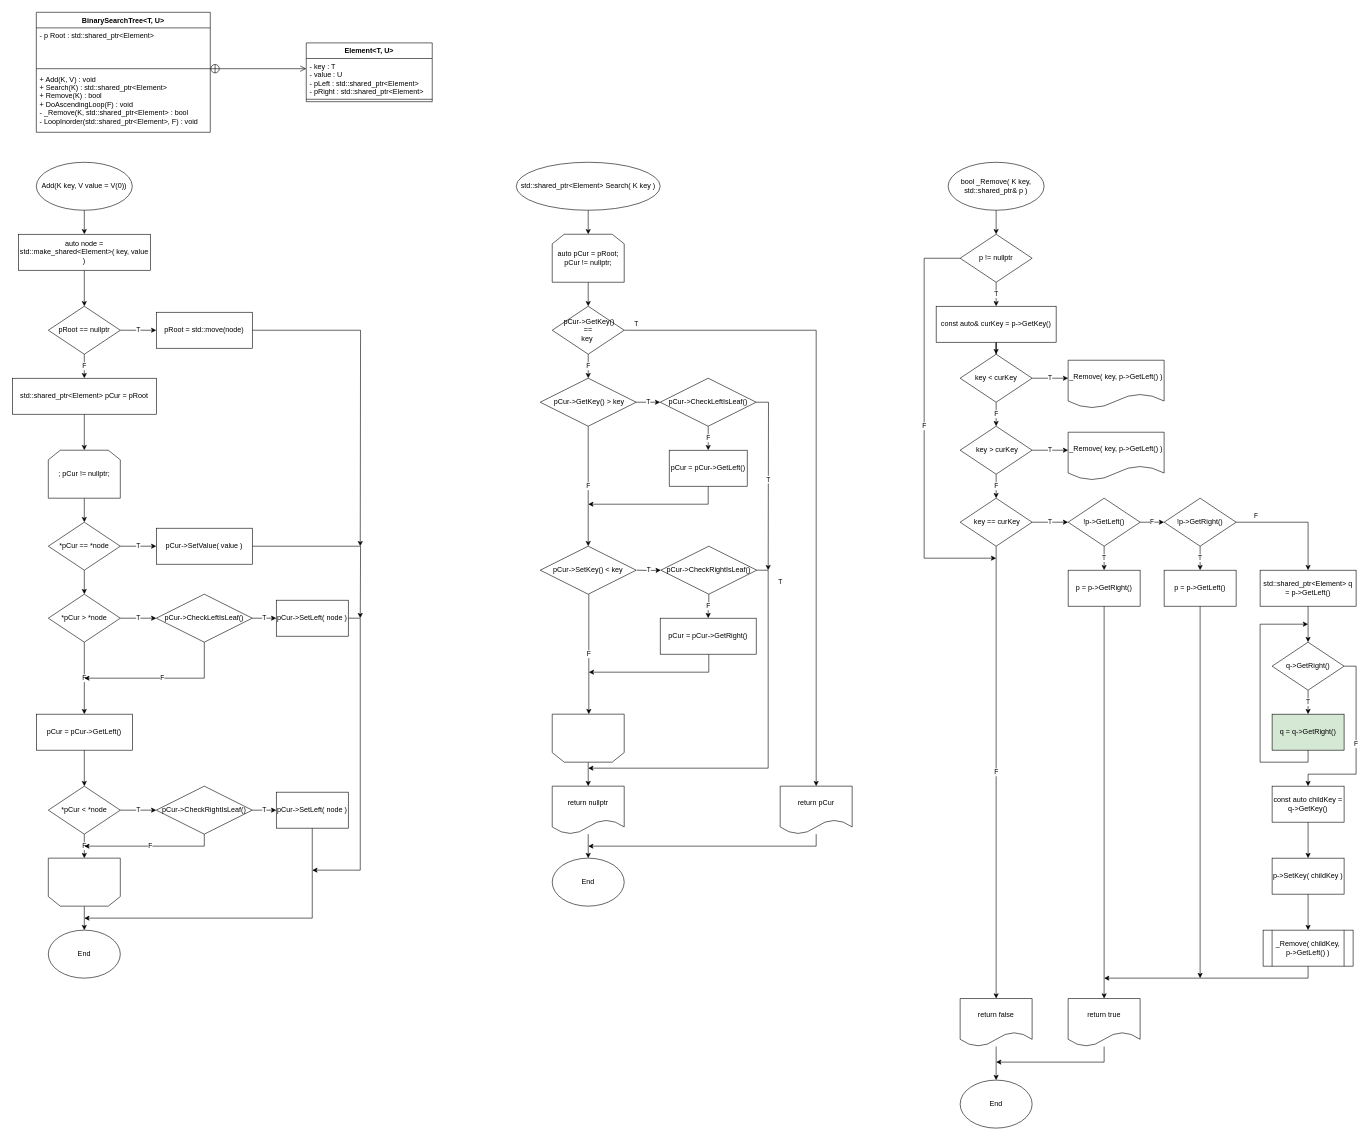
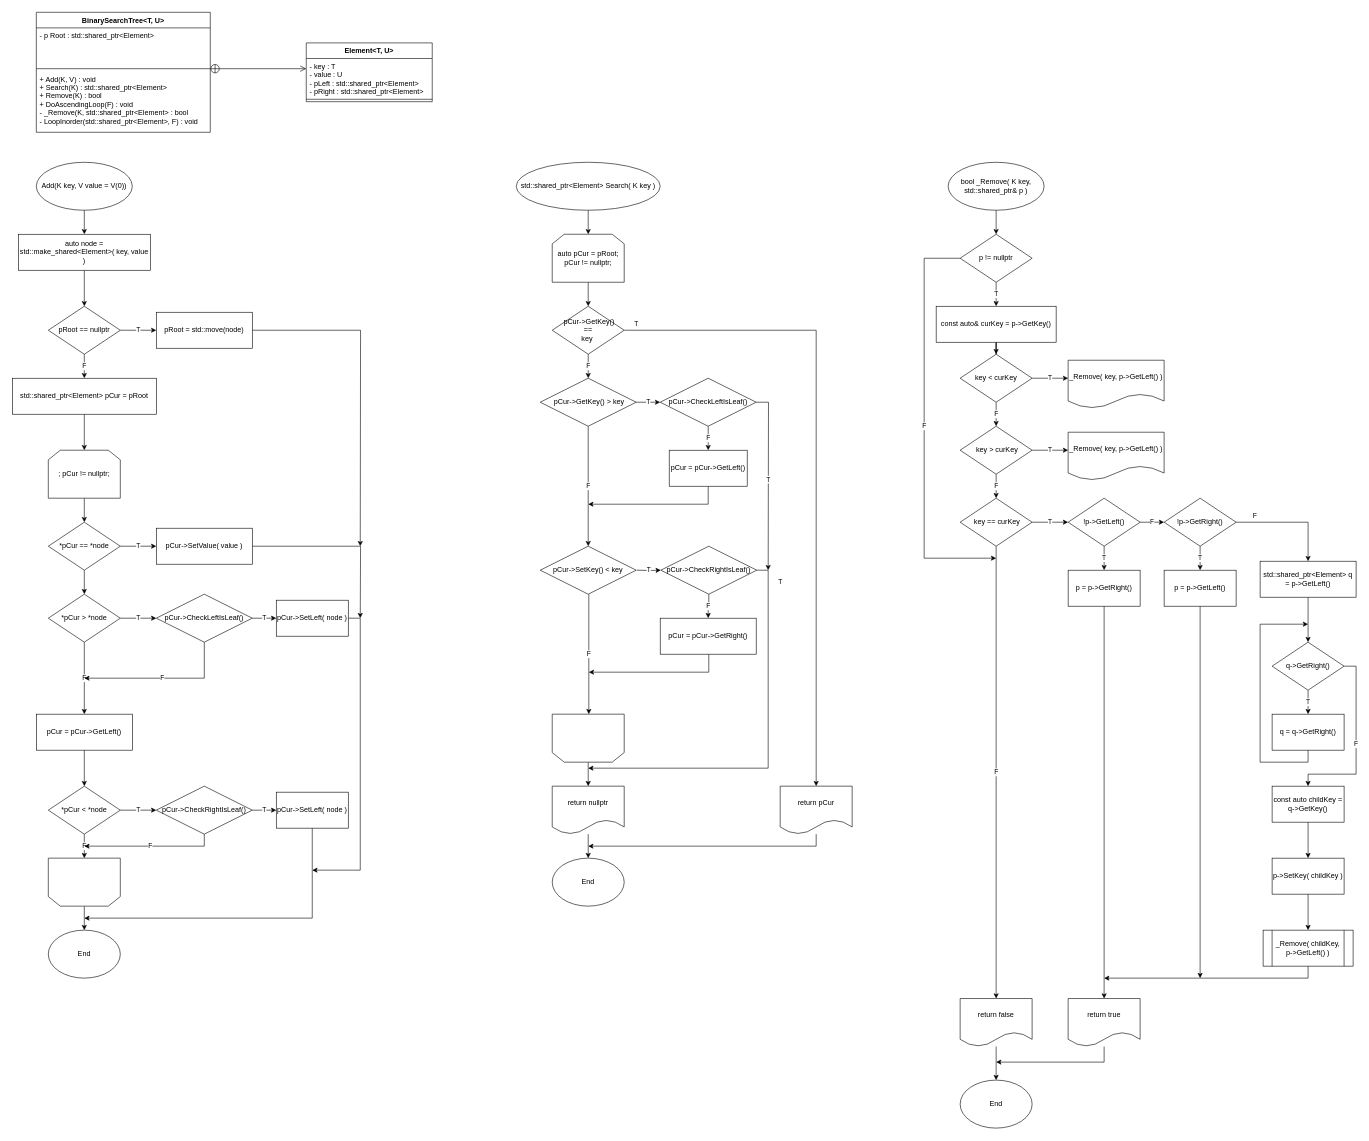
(1308, 588) -> (1308, 579)
(1308, 732) -> (1308, 732)
